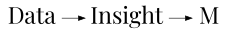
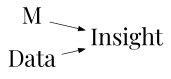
(177, 18) -> (64, 25)
